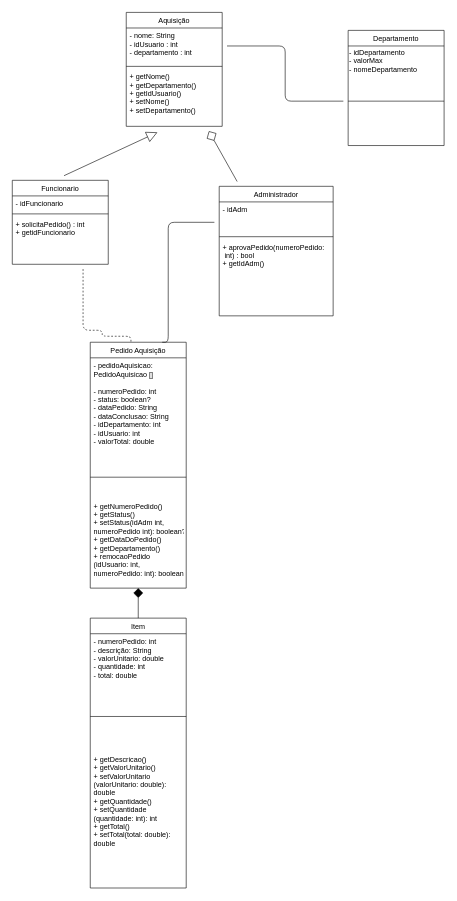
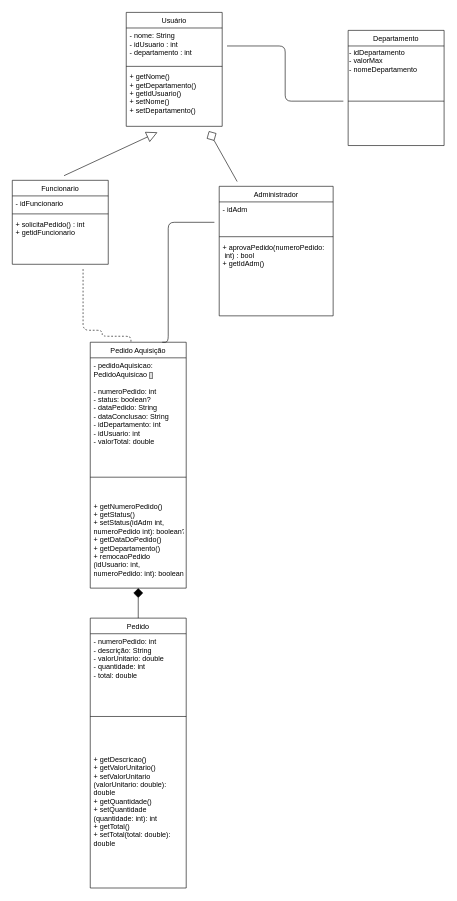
(174, 20) -> (174, 20)
(138, 626) -> (138, 626)
